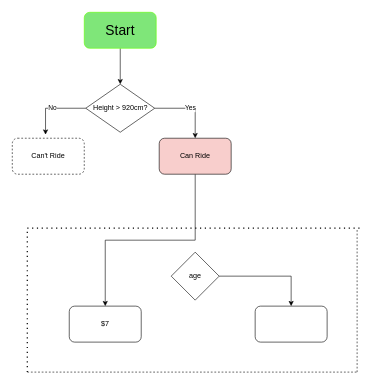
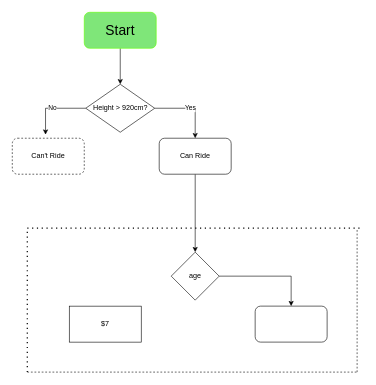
(195, 156) -> (195, 156)
(105, 240) -> (195, 246)
(105, 324) -> (105, 324)
